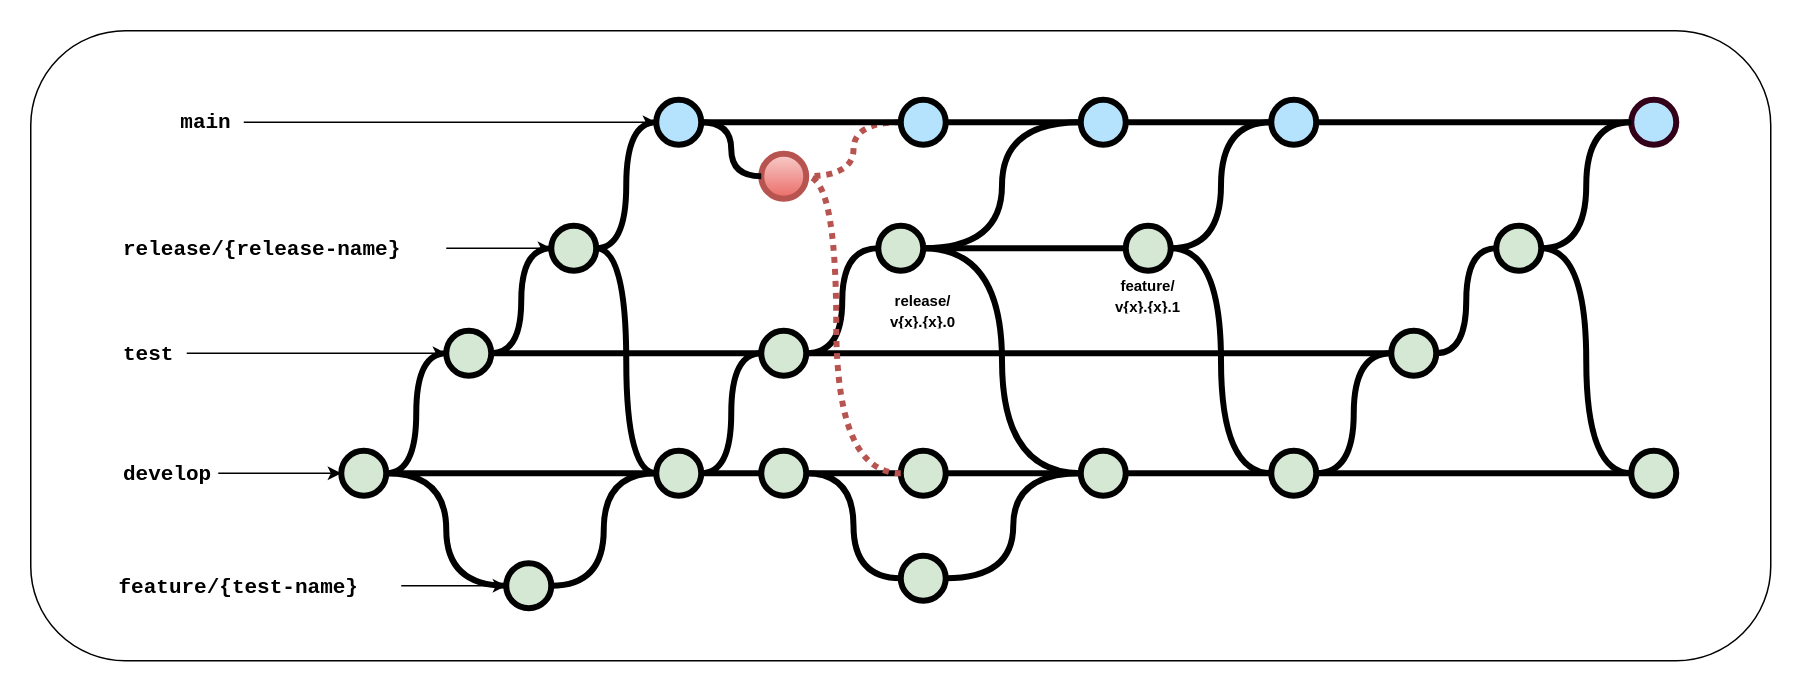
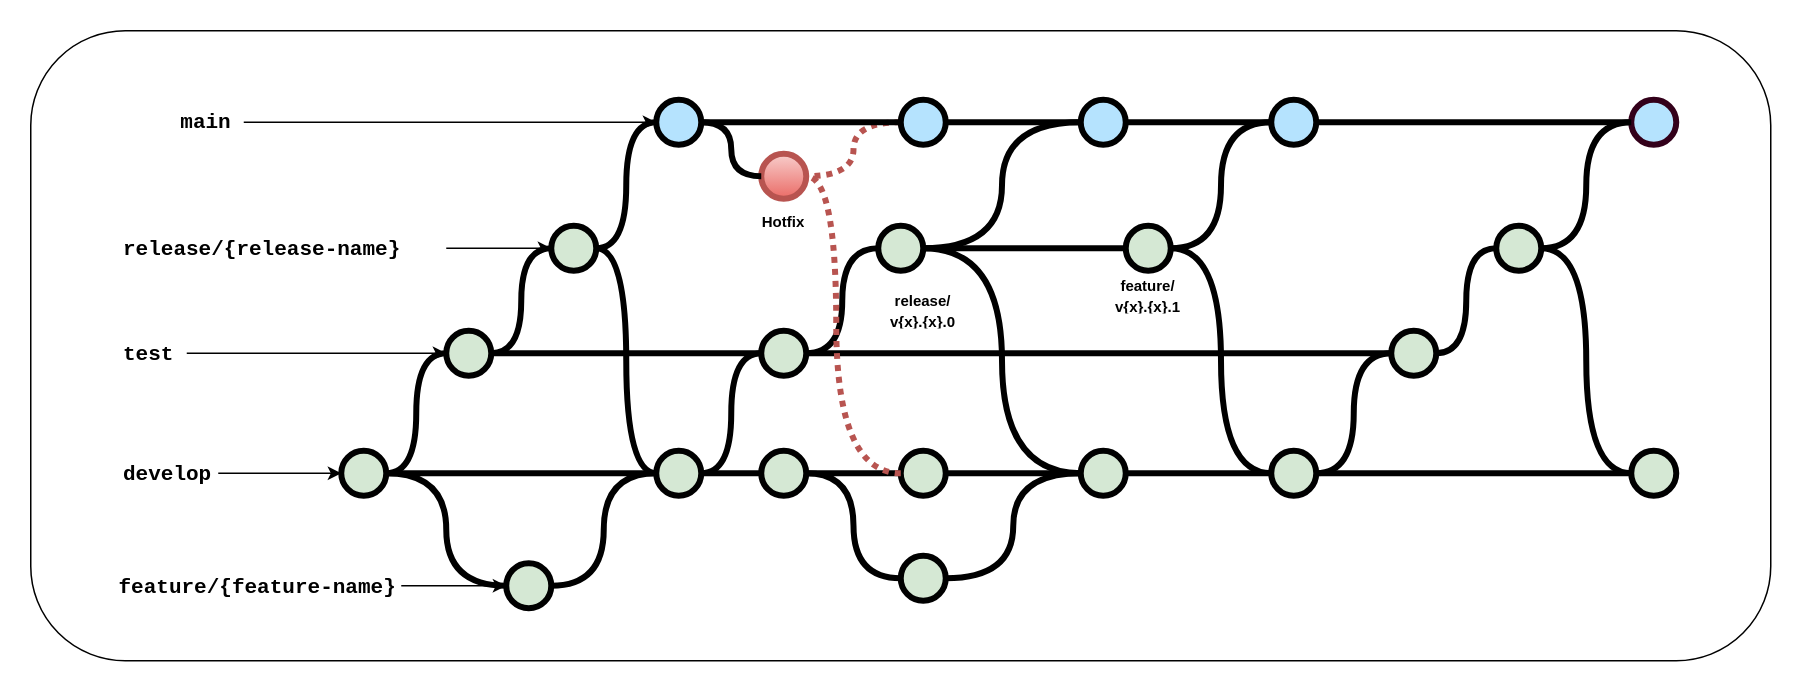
none -> (784, 221)
(231, 586) -> (249, 586)
